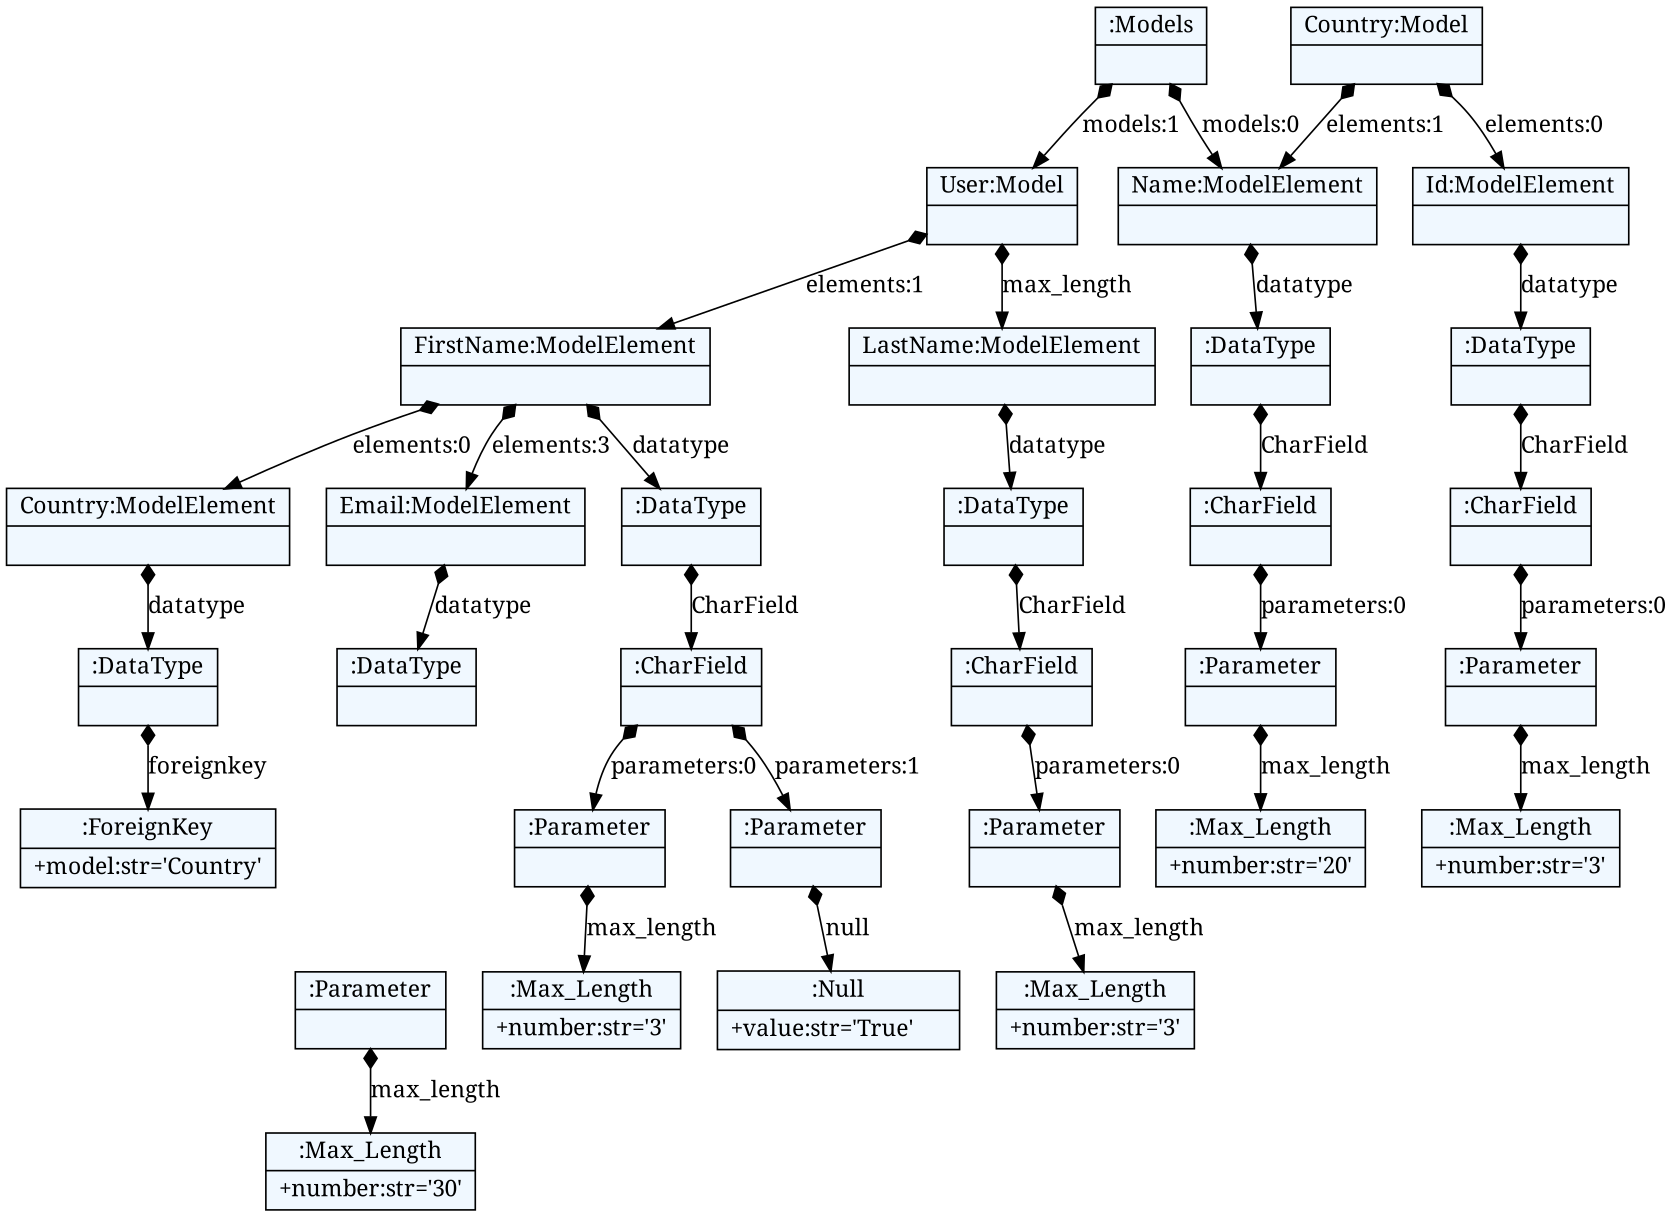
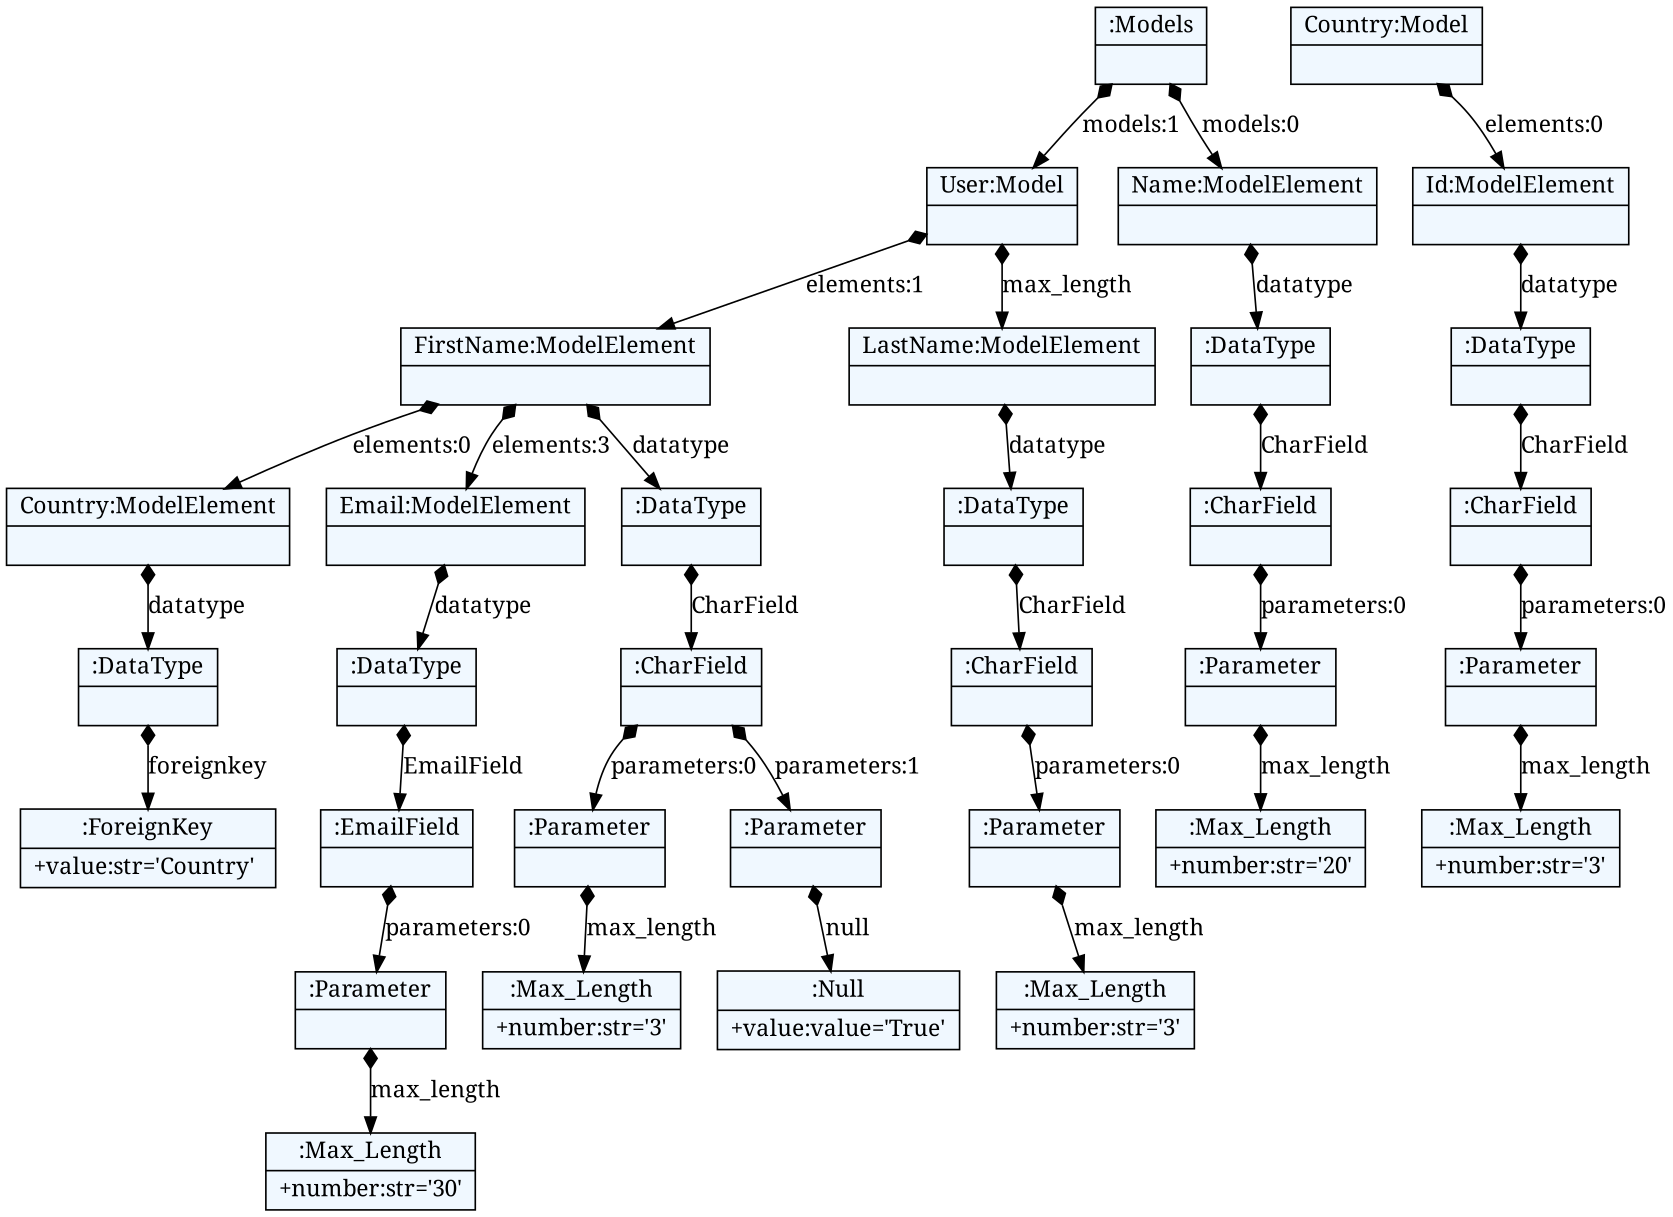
(1316, 127) -> none
none -> (397, 848)
(148, 867) -> (145, 867)
(822, 1029) -> (839, 1029)
